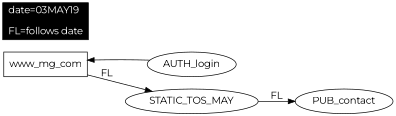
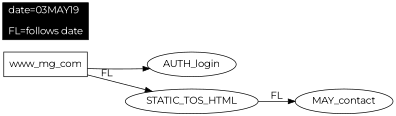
(122, 60) -> (115, 69)
(192, 101) -> (192, 101)
(344, 101) -> (344, 101)
